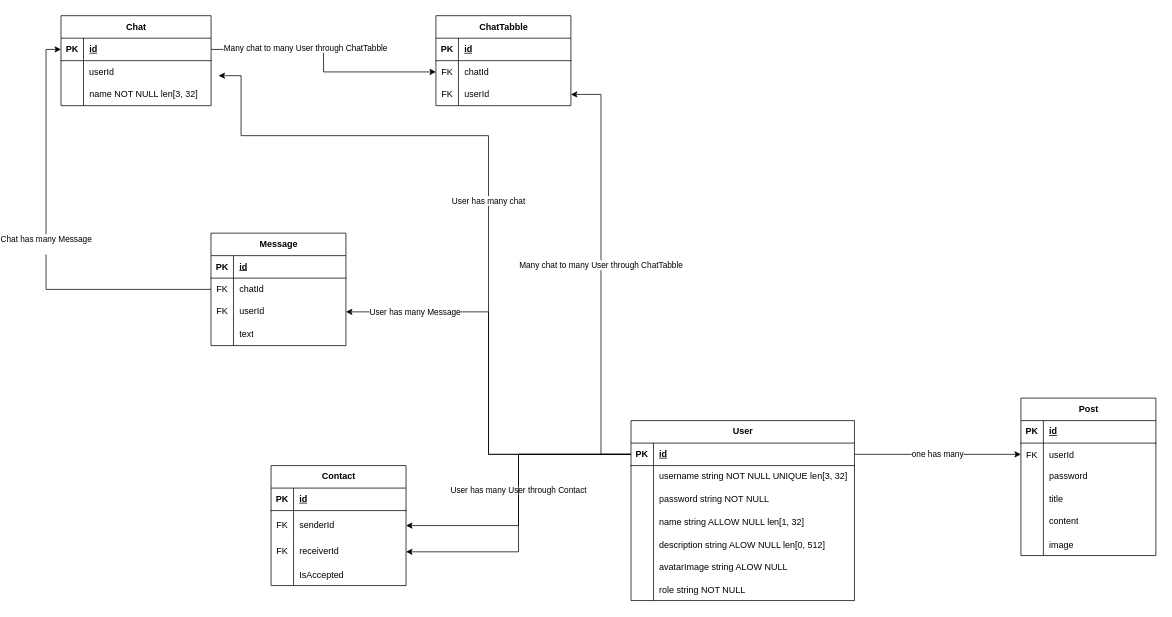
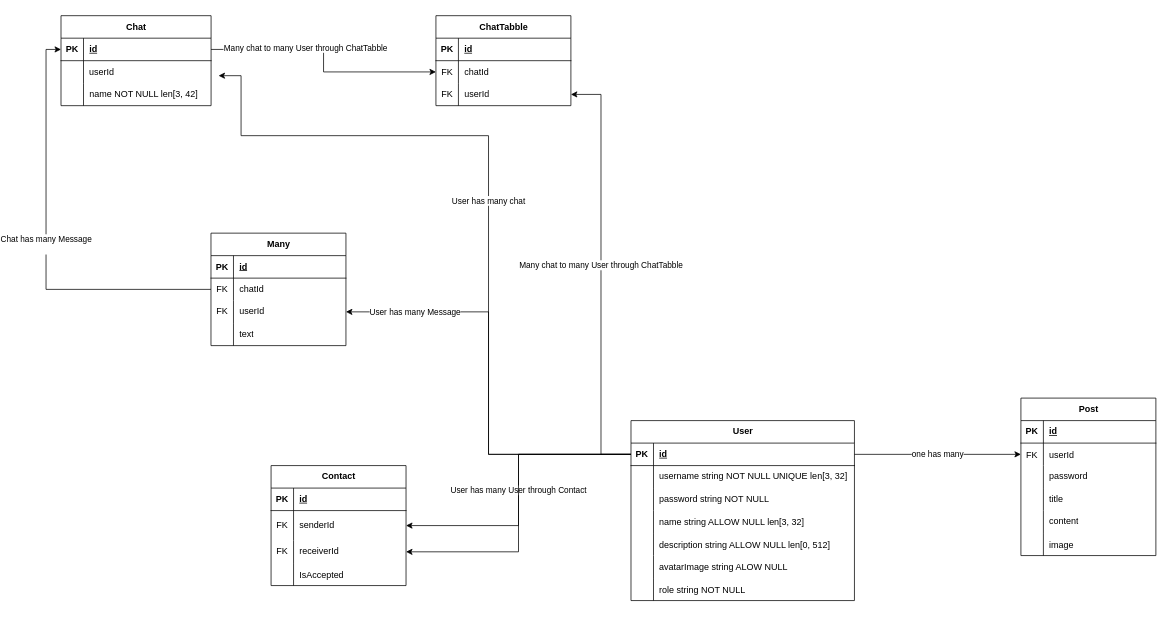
(143, 94) -> (143, 94)
(279, 244) -> (279, 244)
(733, 522) -> (733, 522)
(748, 545) -> (751, 545)
